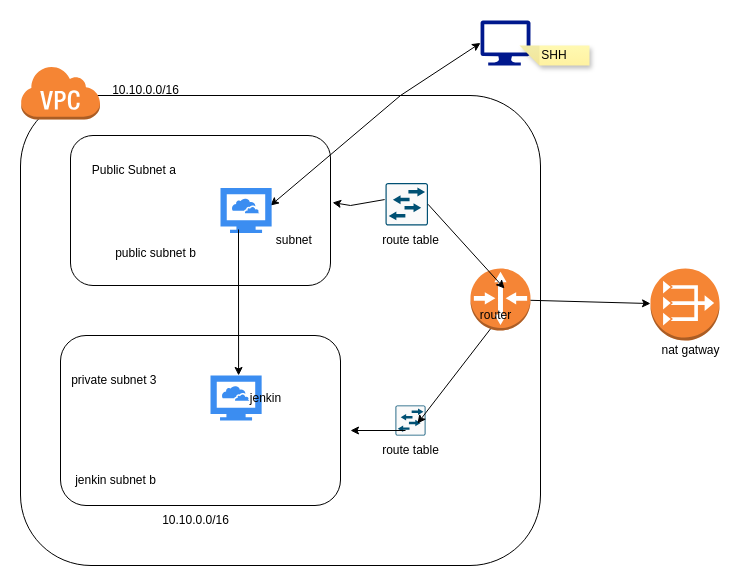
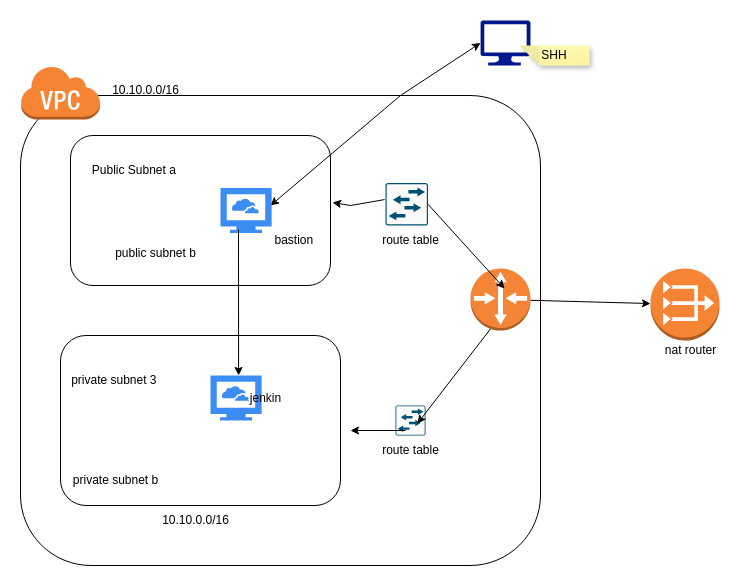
(296, 241) -> (296, 241)
(496, 316) -> none
(691, 351) -> (691, 351)
(116, 481) -> (116, 481)
